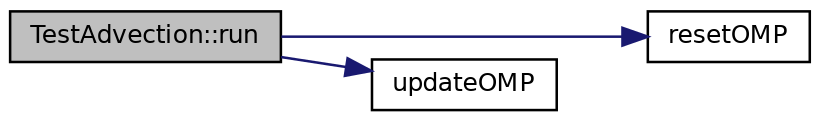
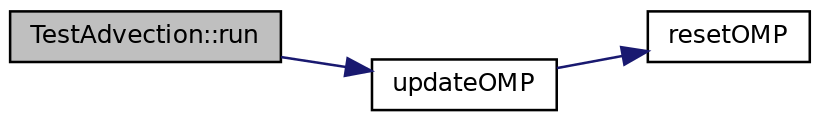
(452, 37) -> (590, 62)
